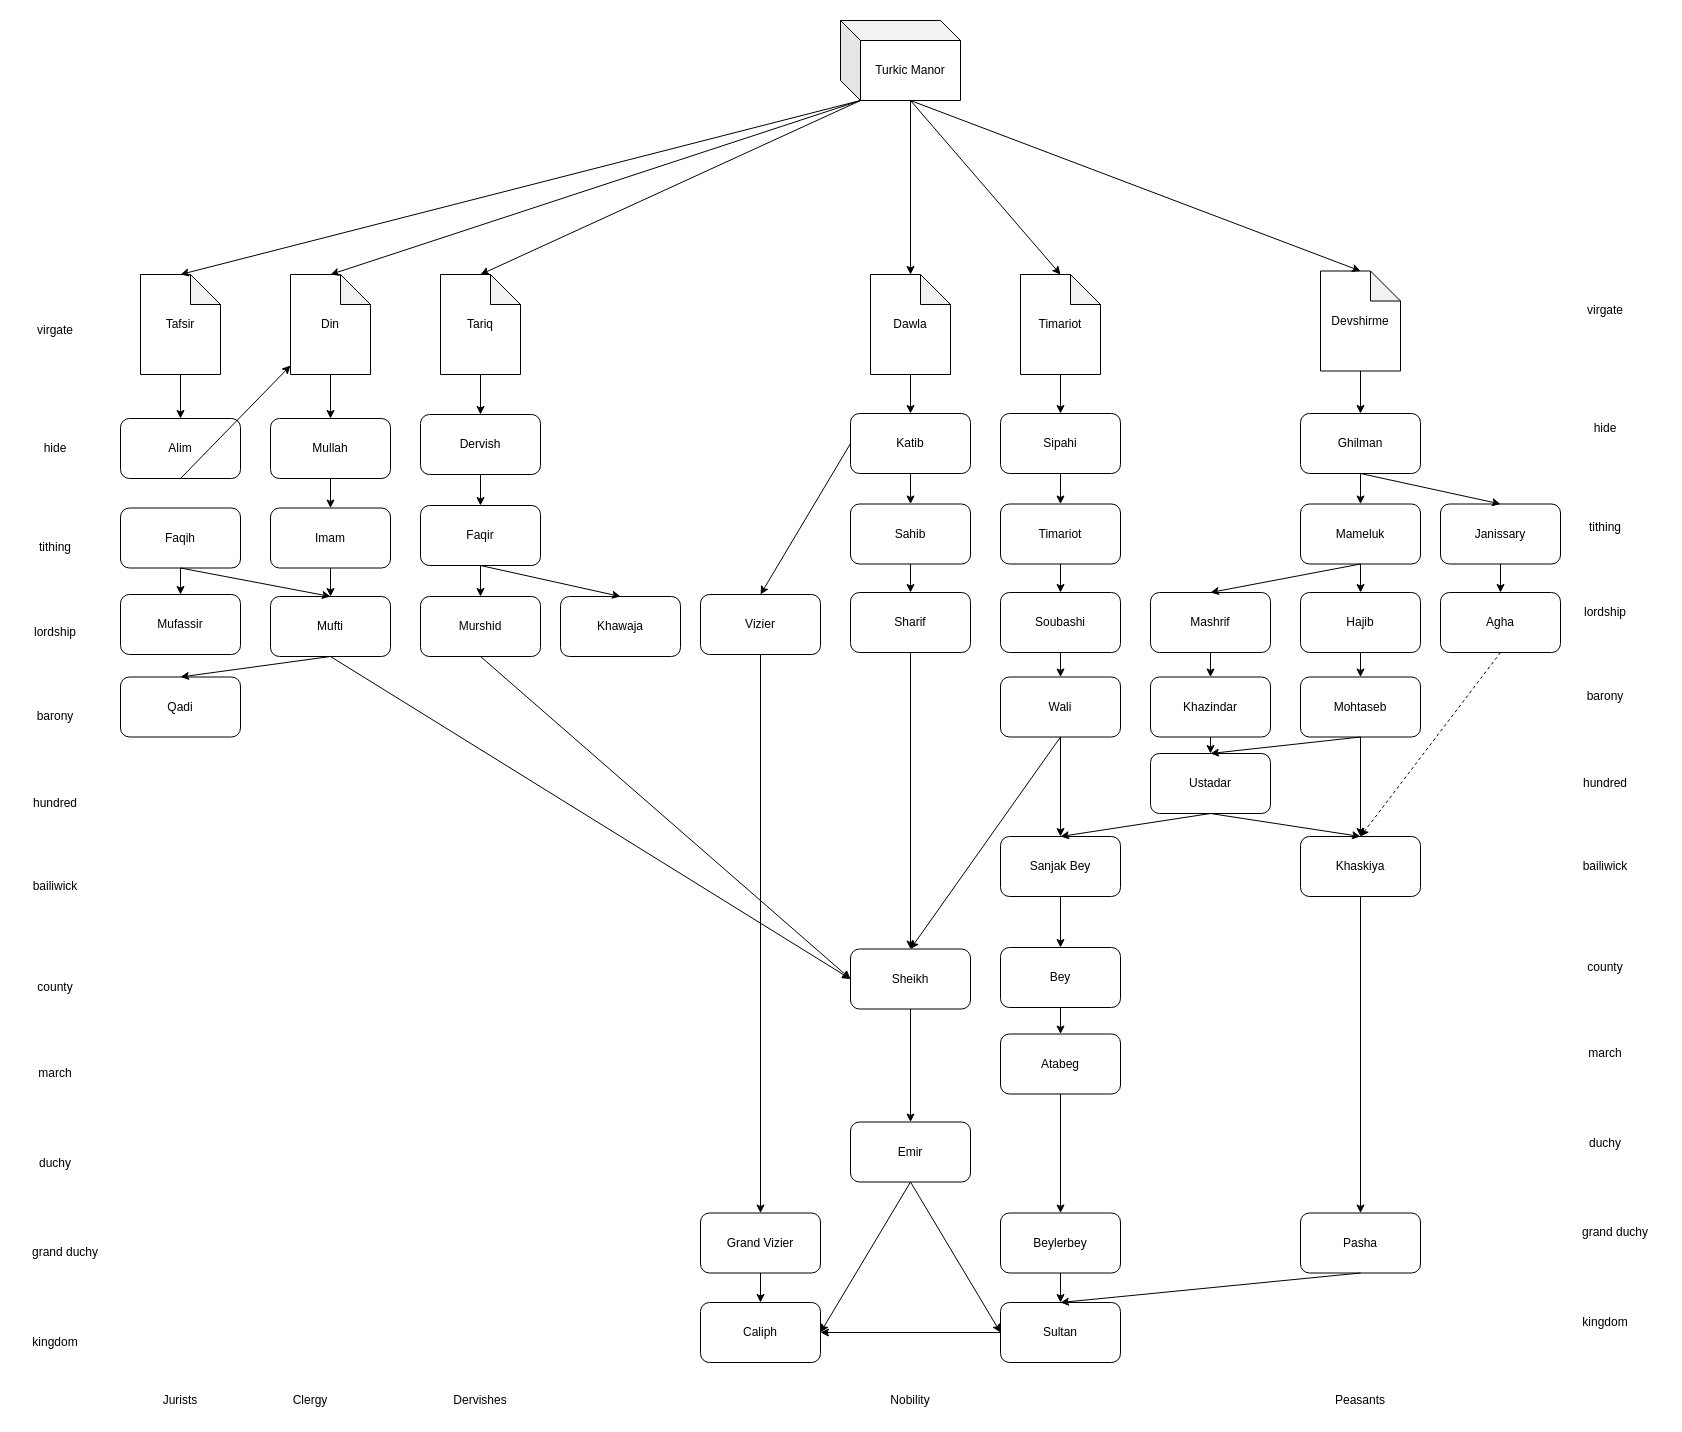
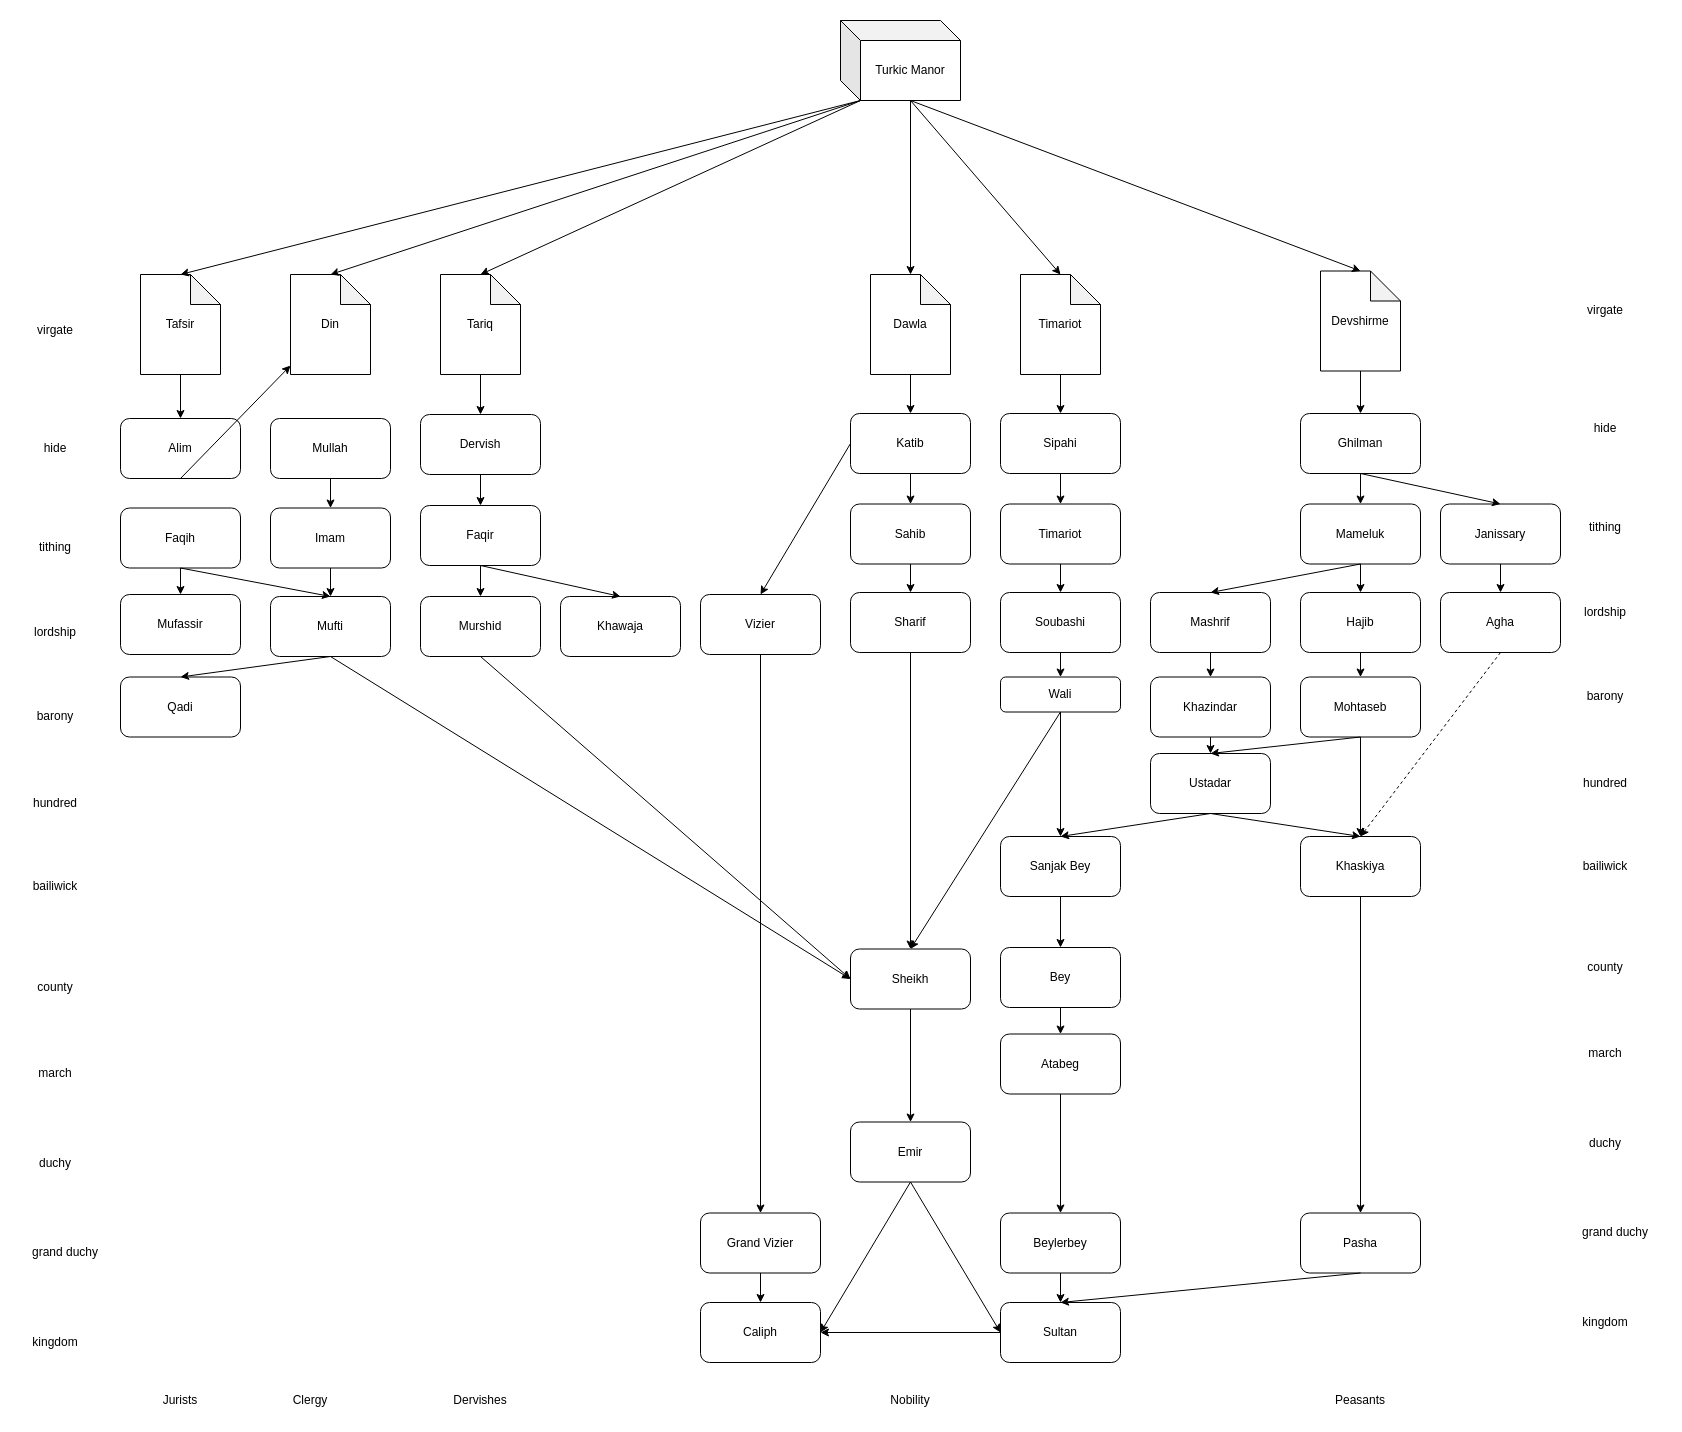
(331, 393) -> none
(1061, 707) -> (1061, 695)
